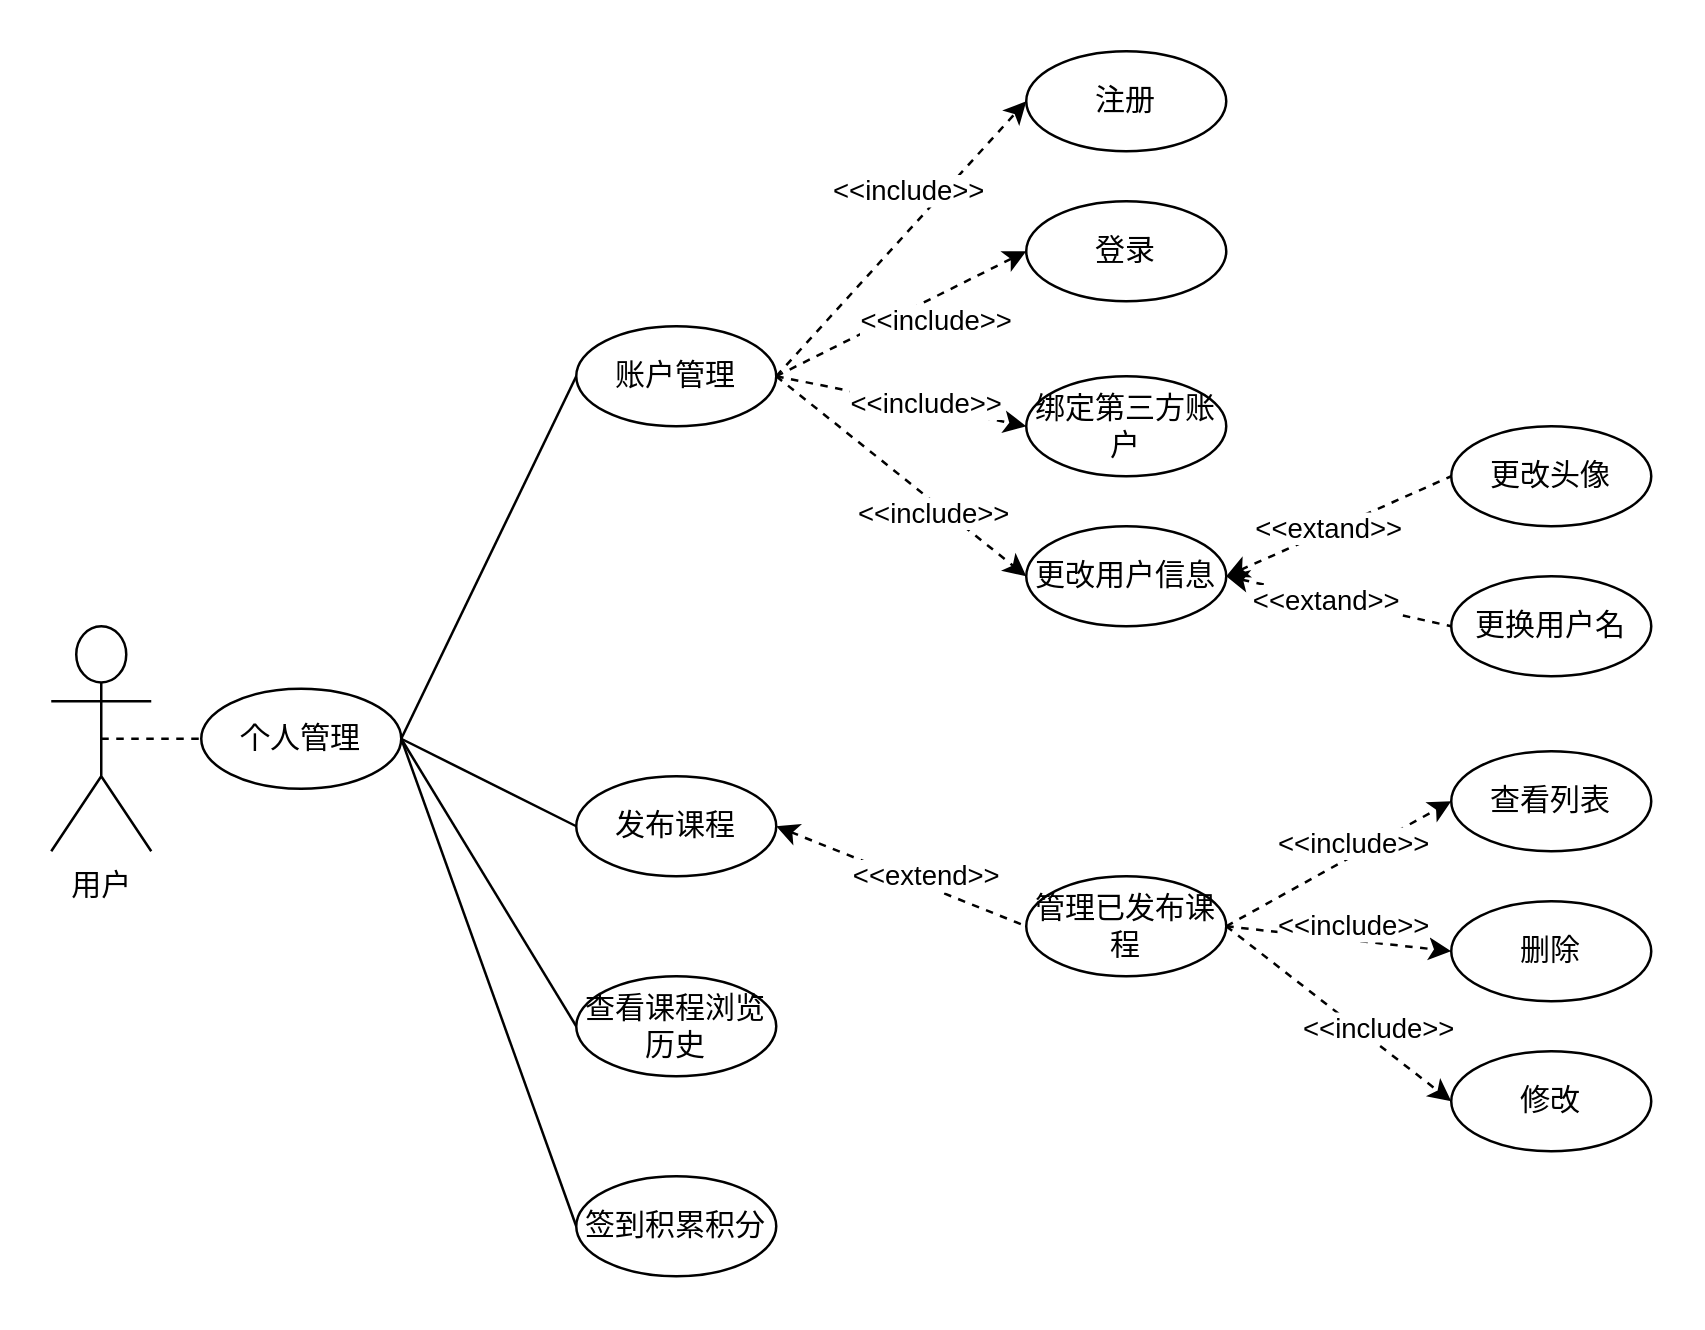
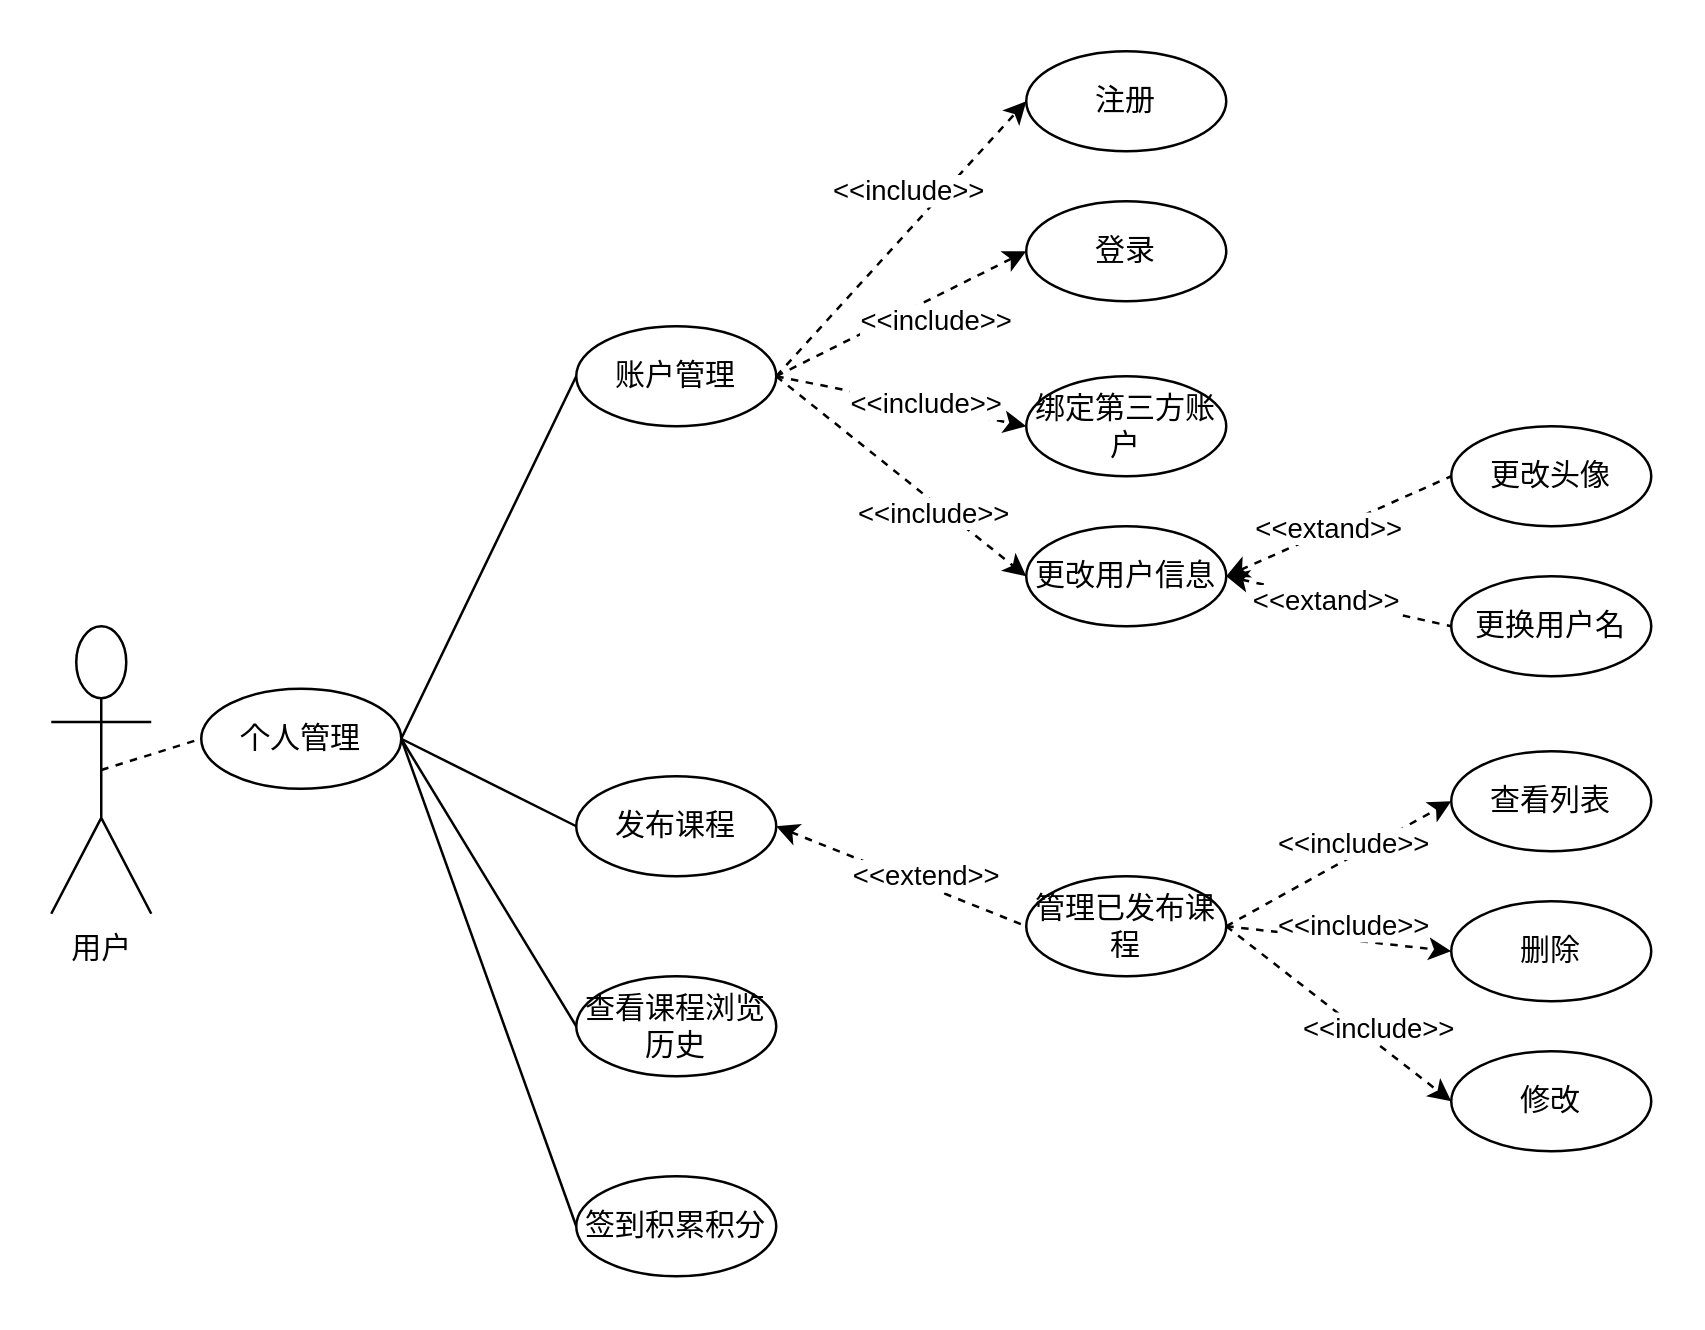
(101, 739) -> (101, 770)
